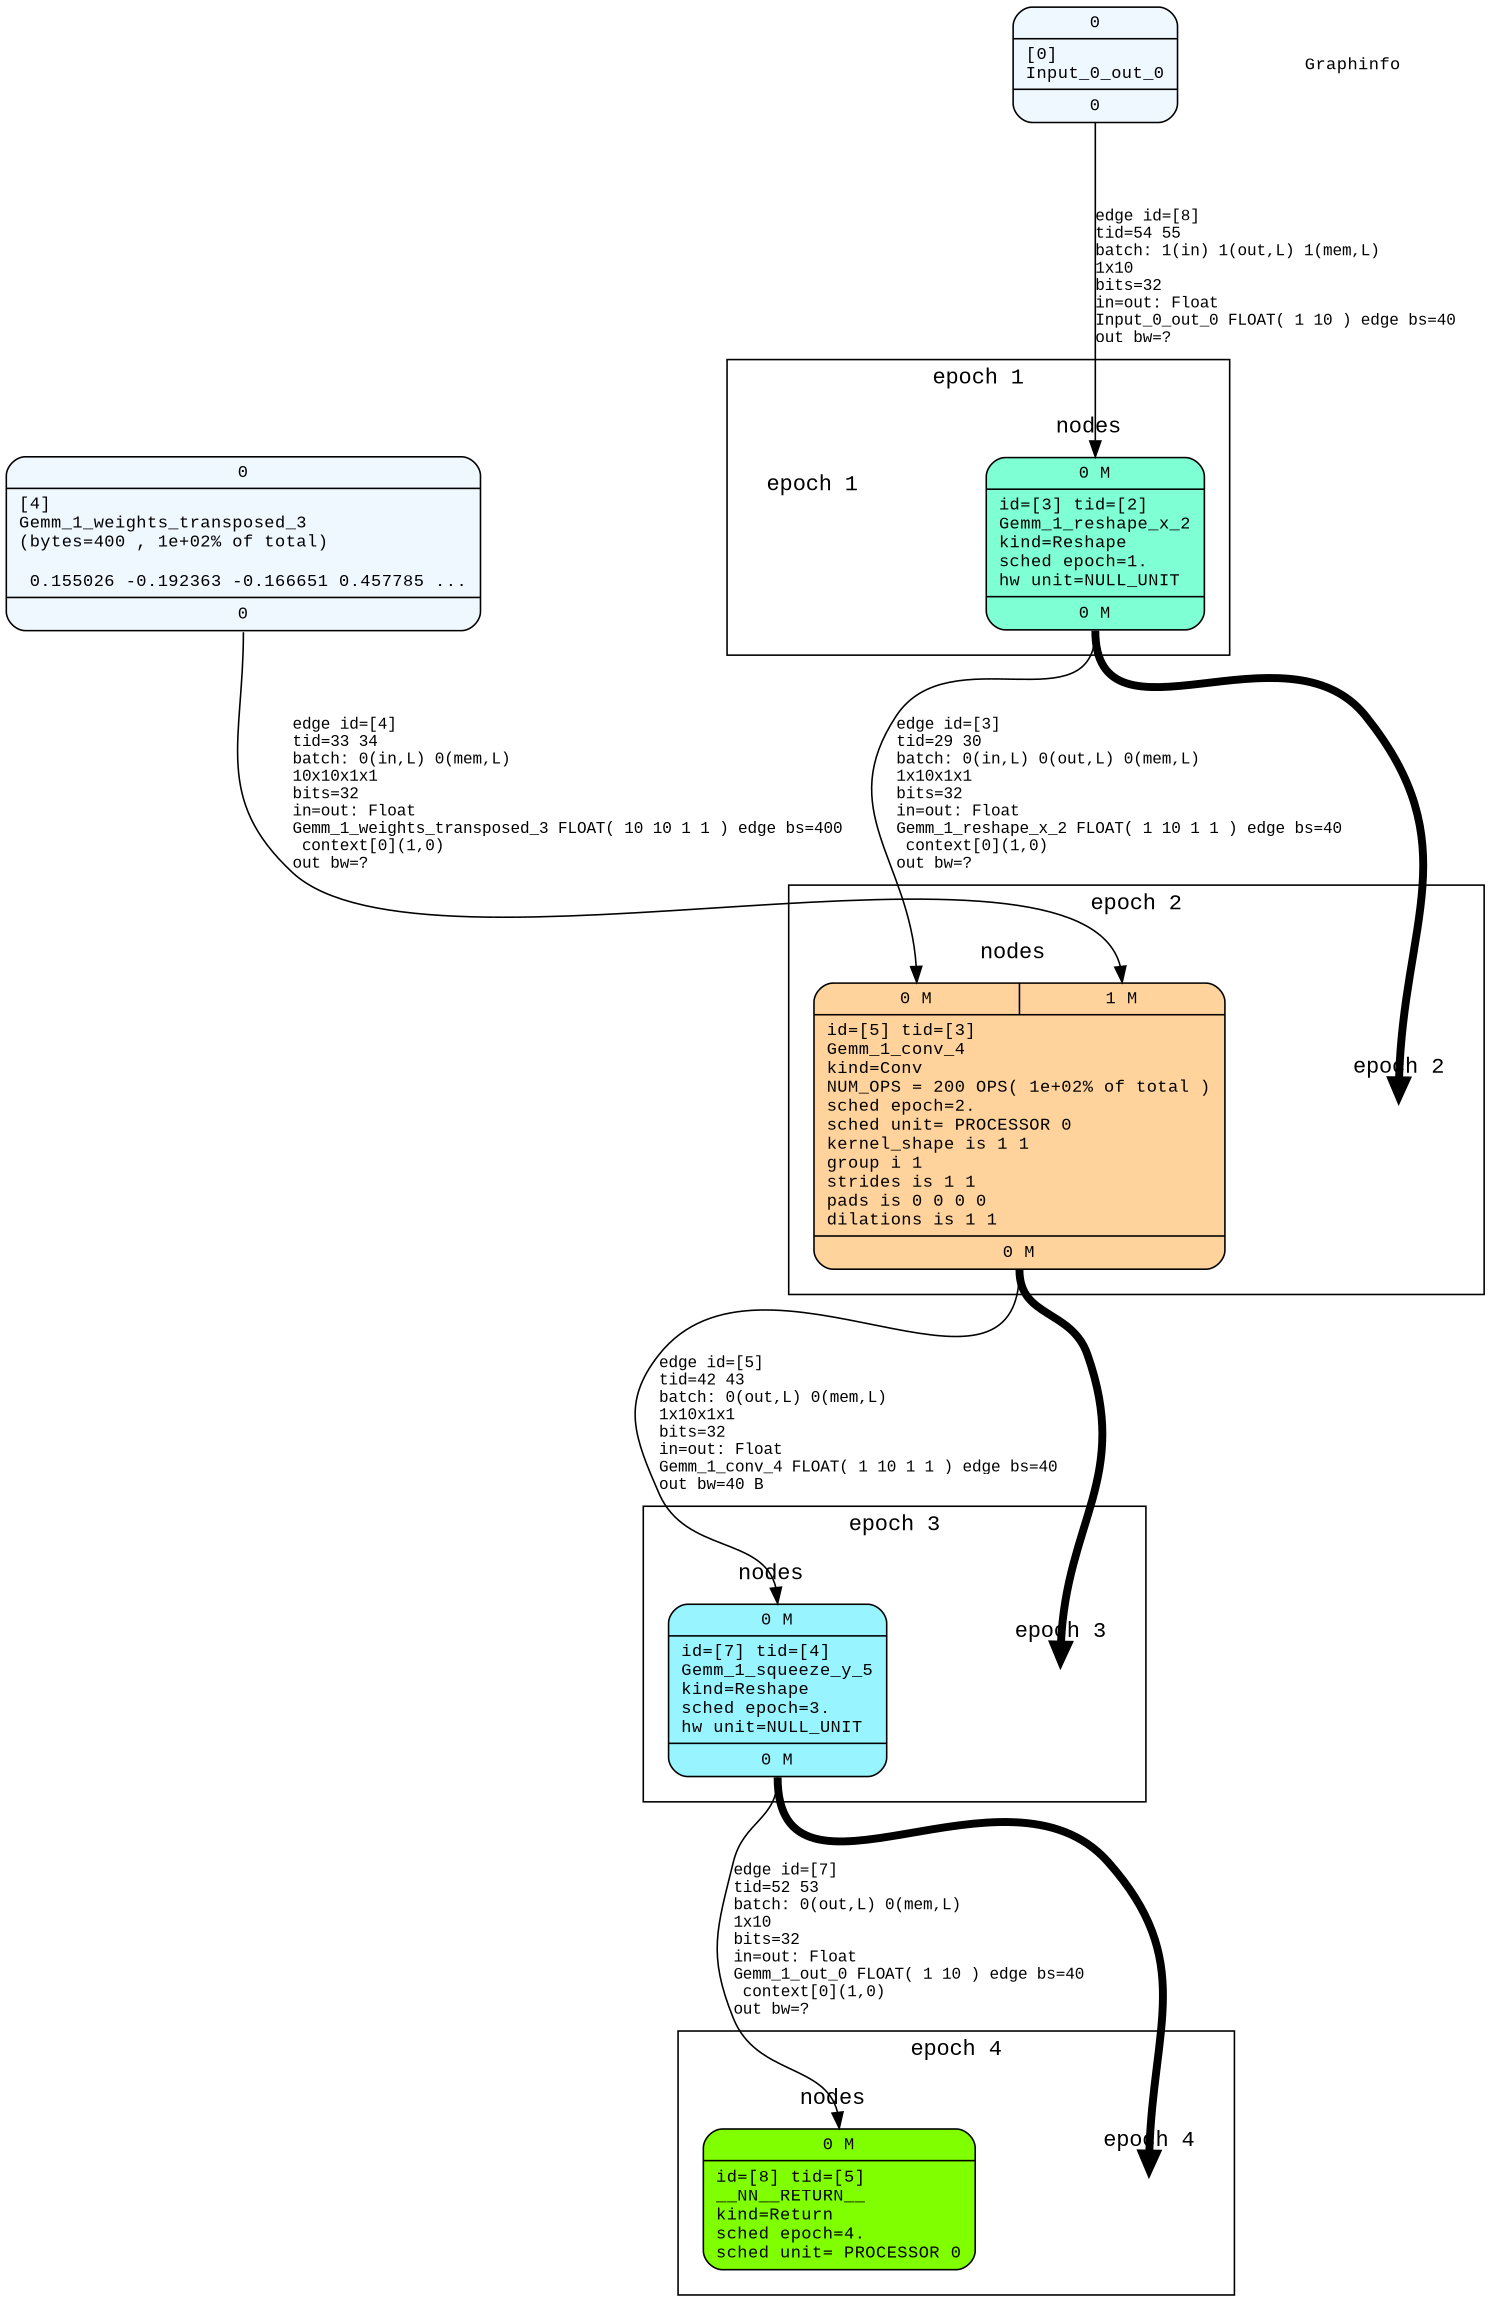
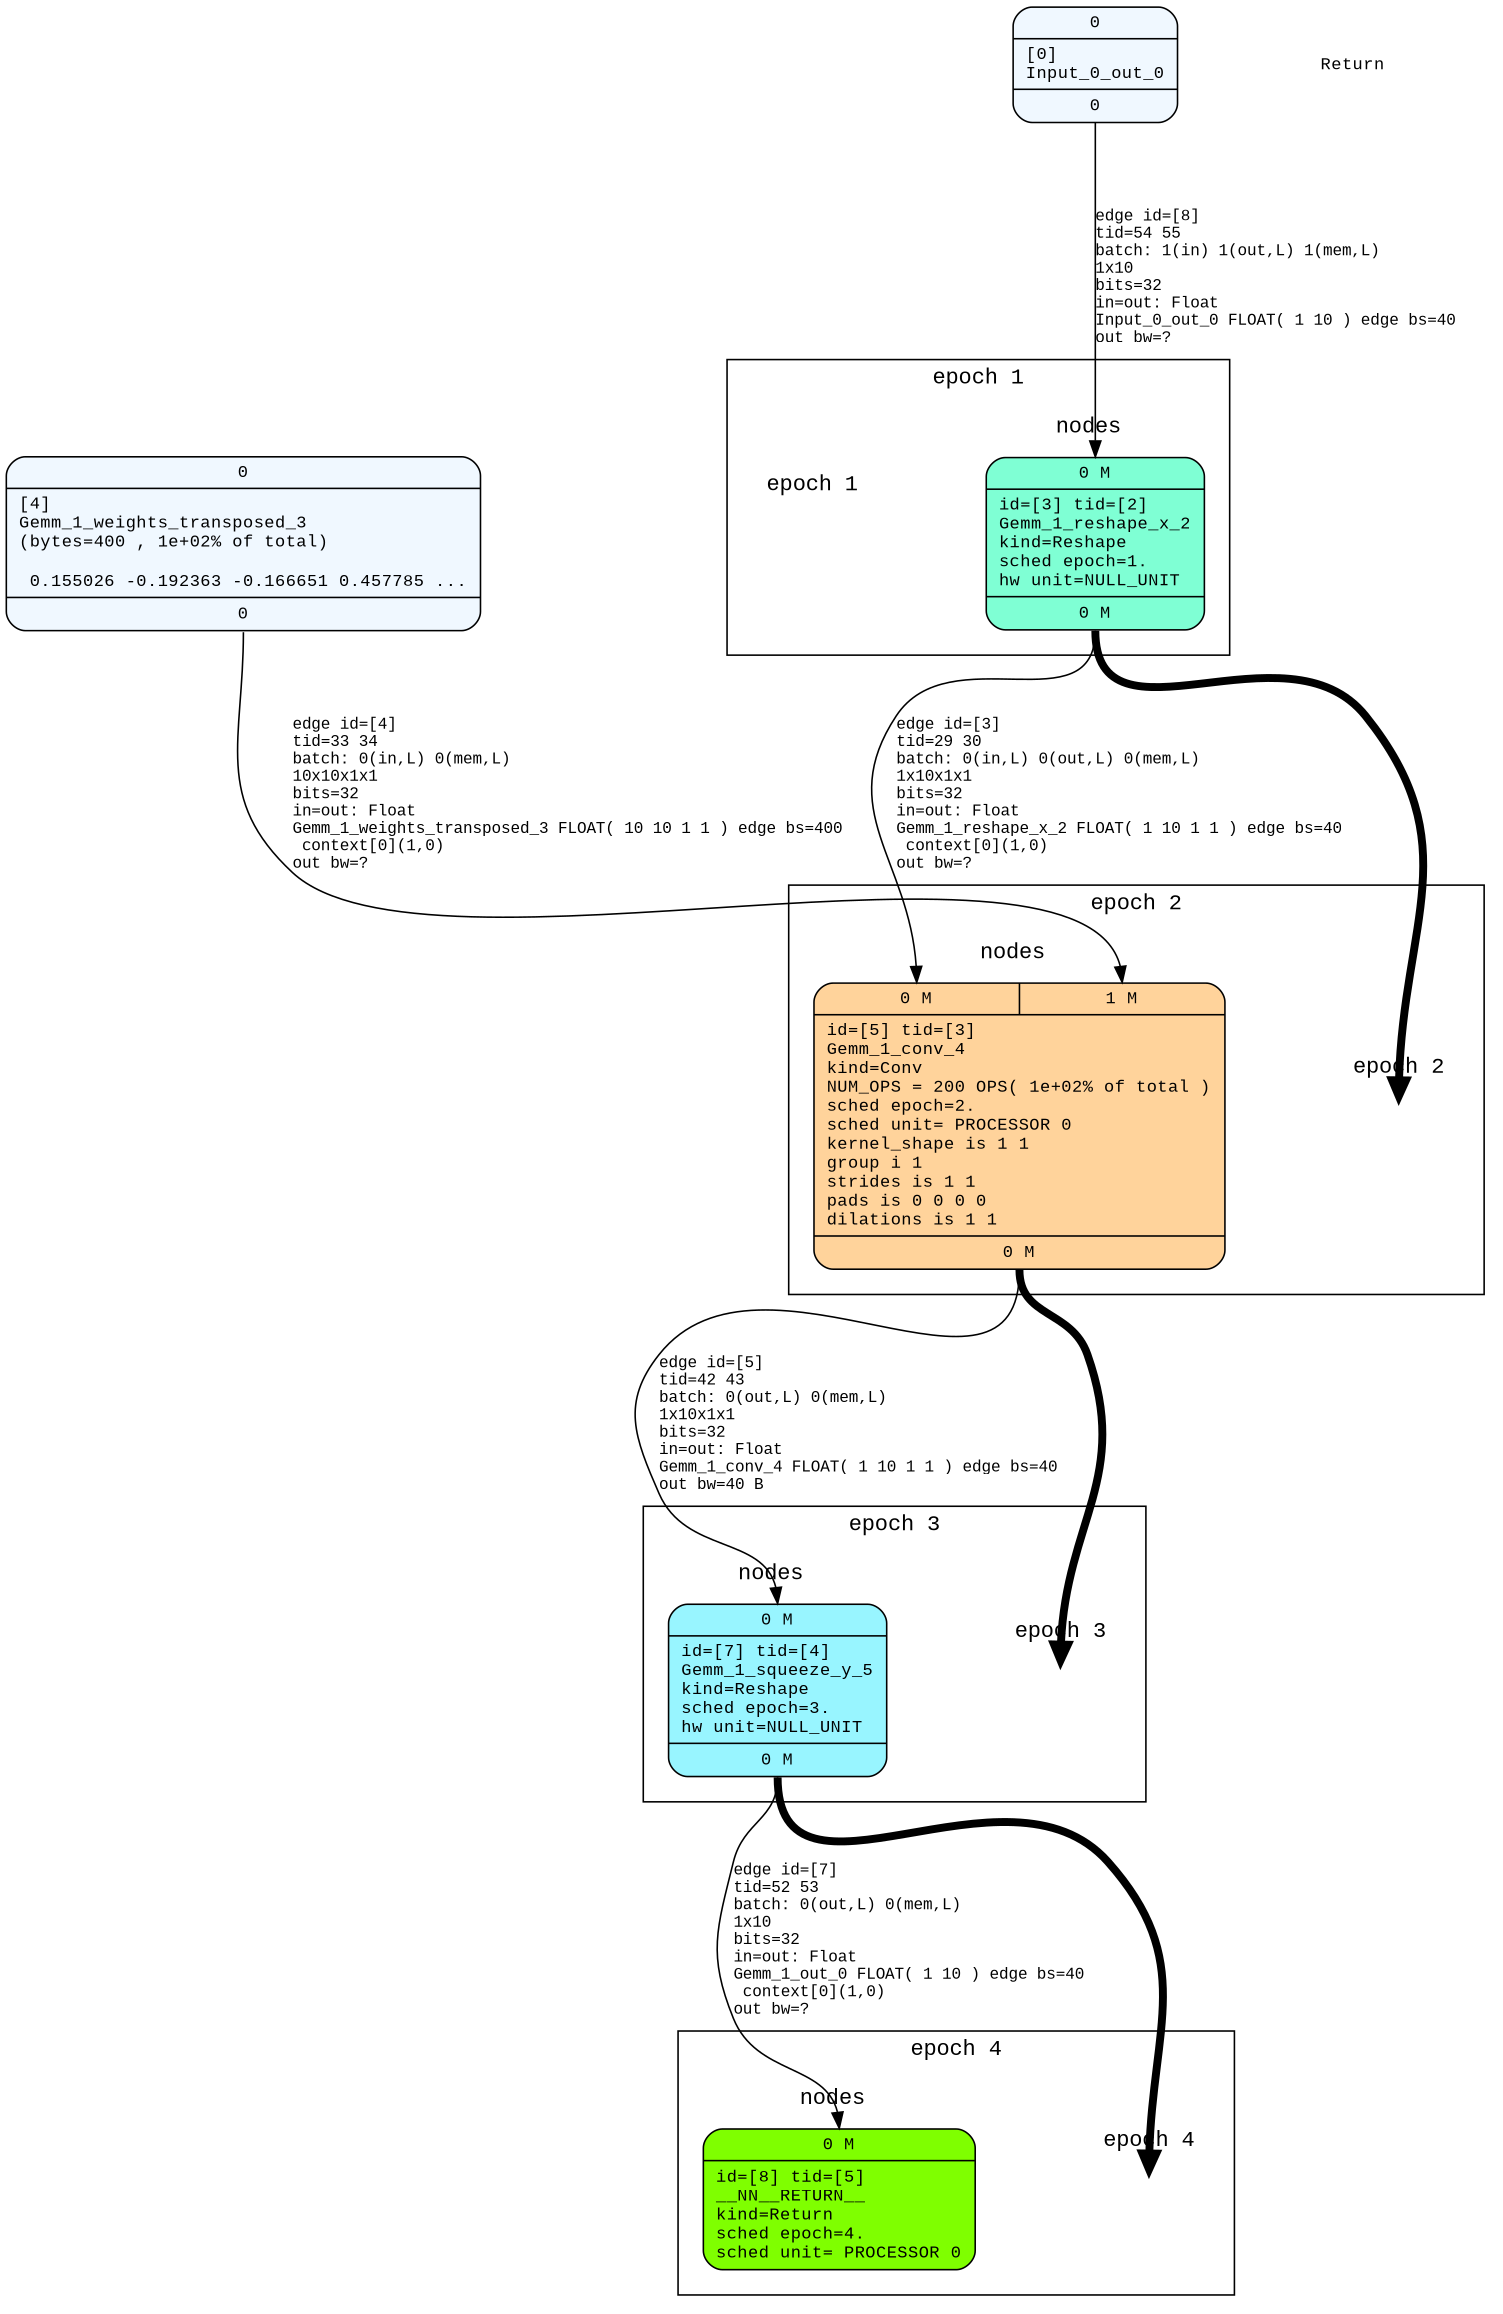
(1353, 65) -> (1353, 65)
